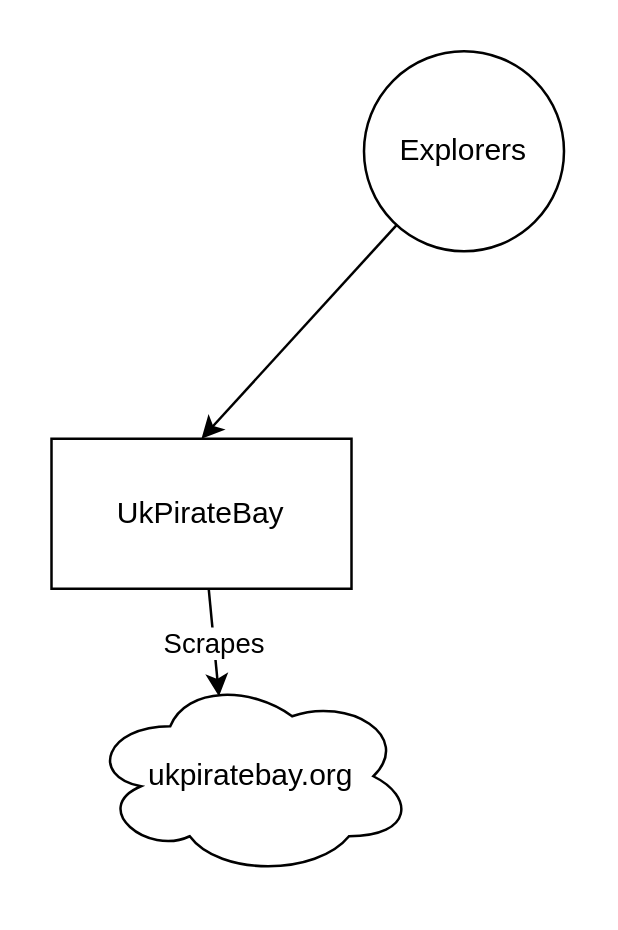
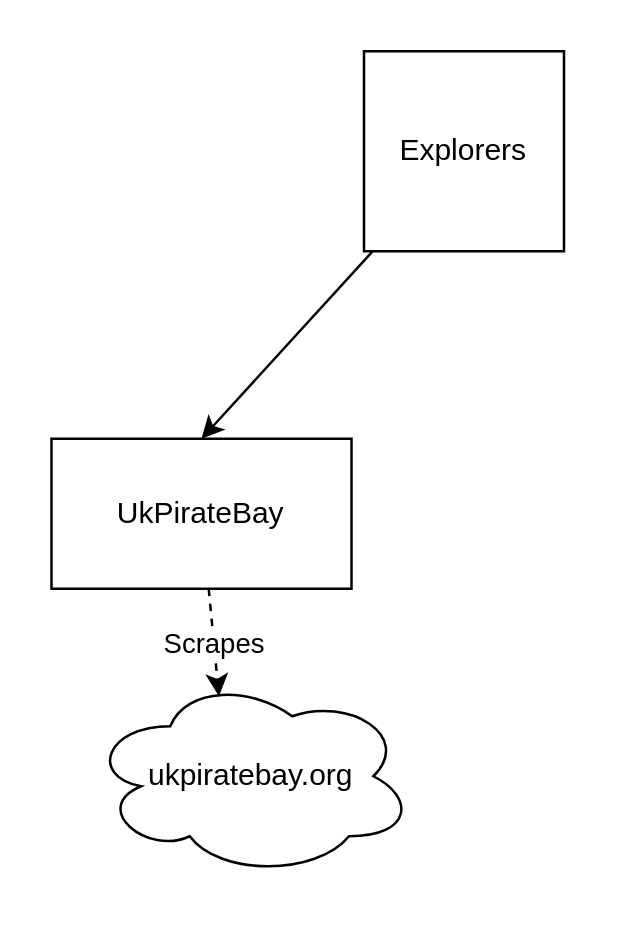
(464, 151) -> (464, 151)
(211, 611) -> (211, 611)
